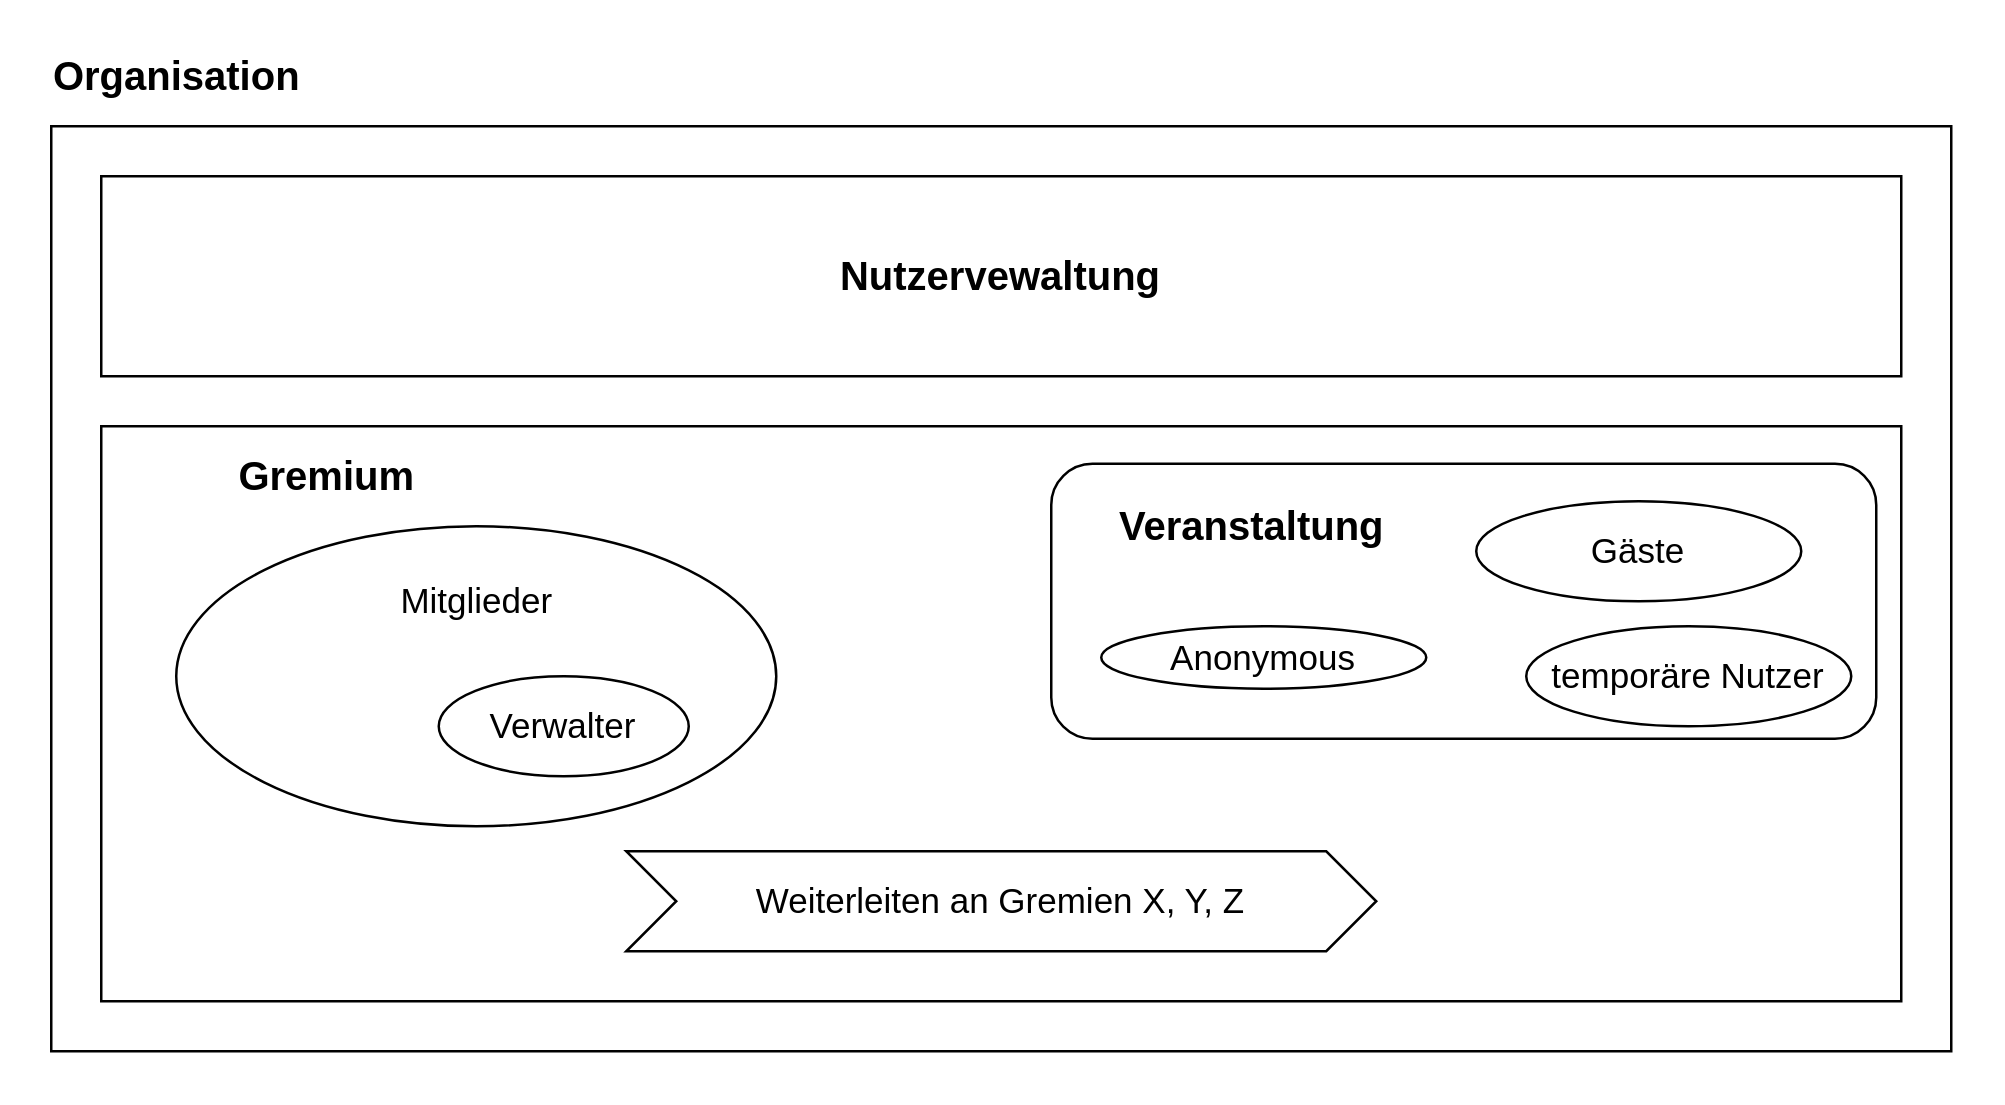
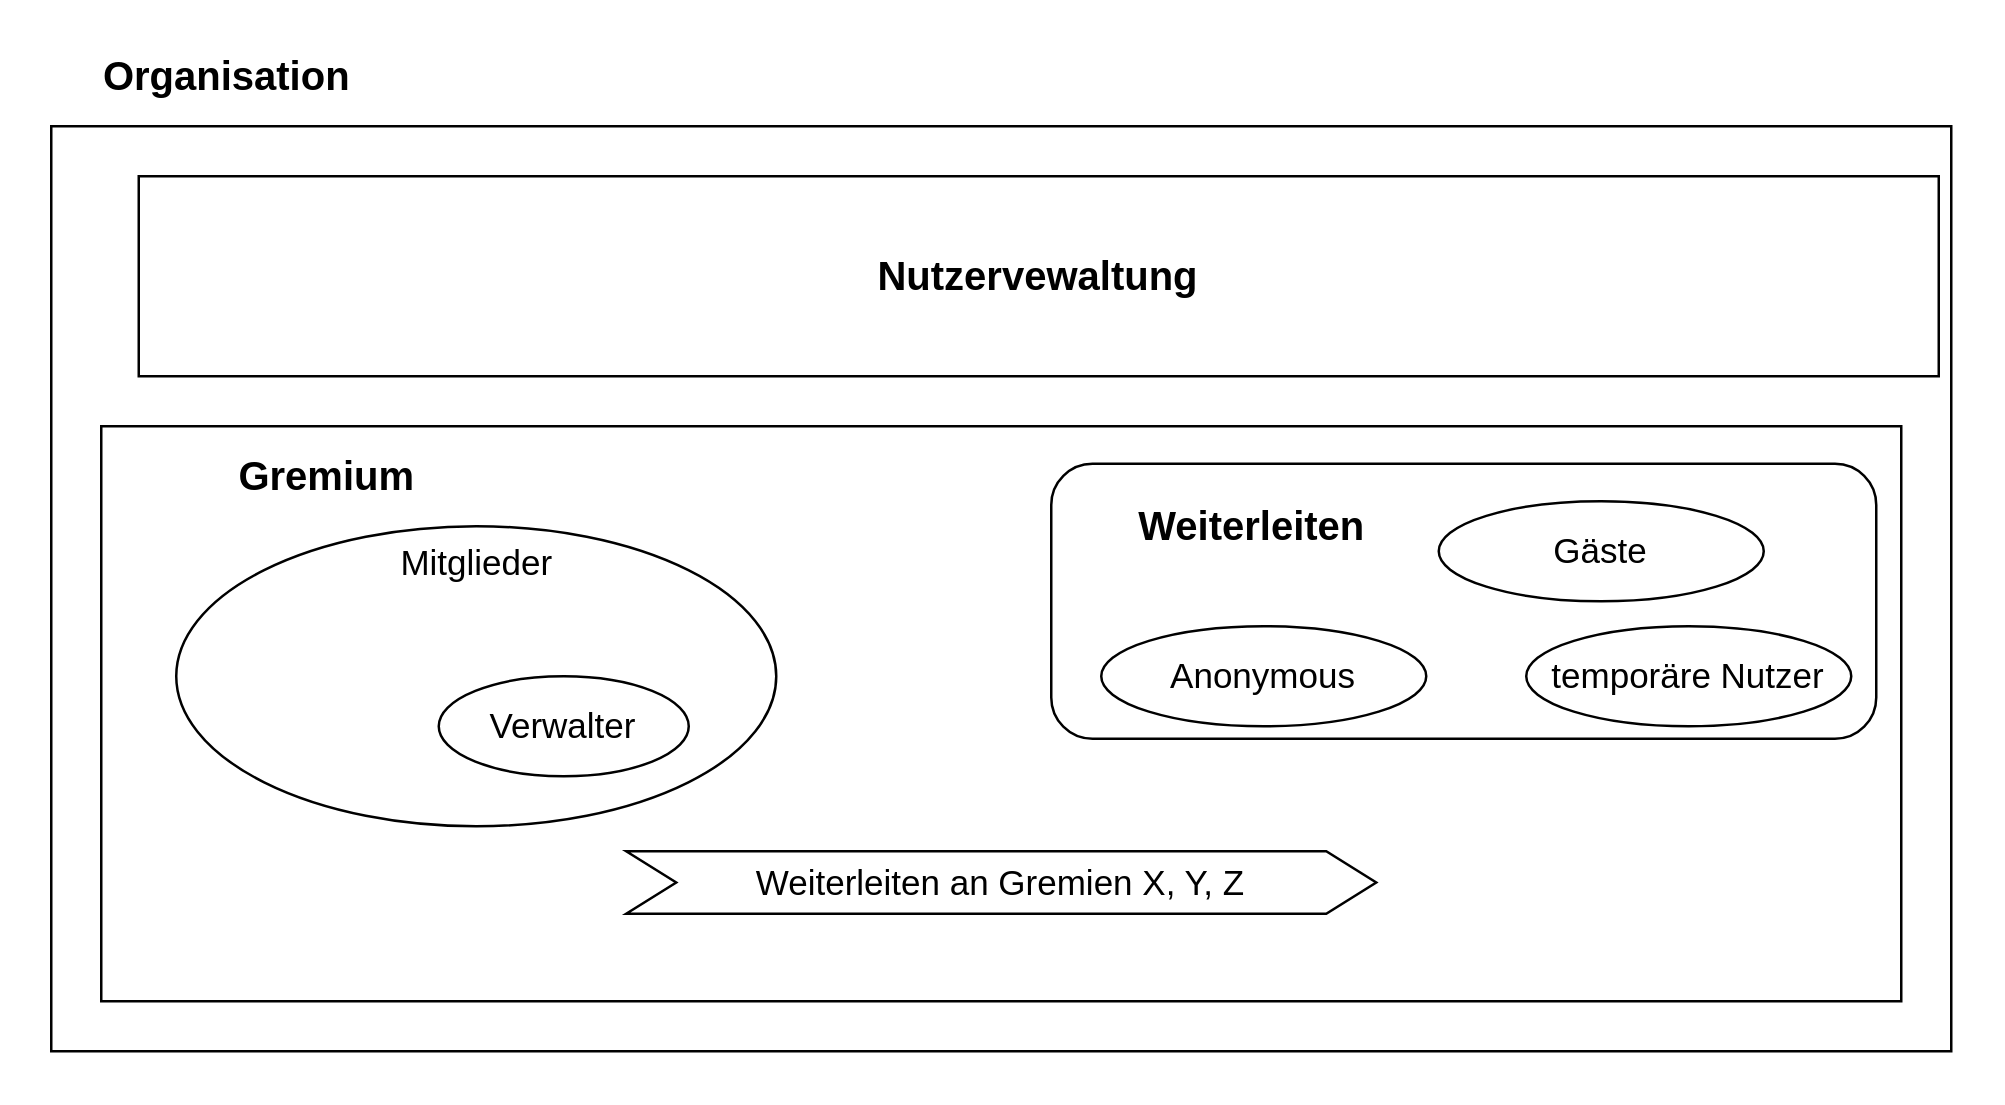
(176, 76) -> (226, 76)
(1001, 276) -> (1039, 276)
(1253, 526) -> (1253, 526)
(1639, 551) -> (1601, 551)
(476, 601) -> (476, 564)
(1264, 658) -> (1264, 676)
(1001, 901) -> (1001, 883)
